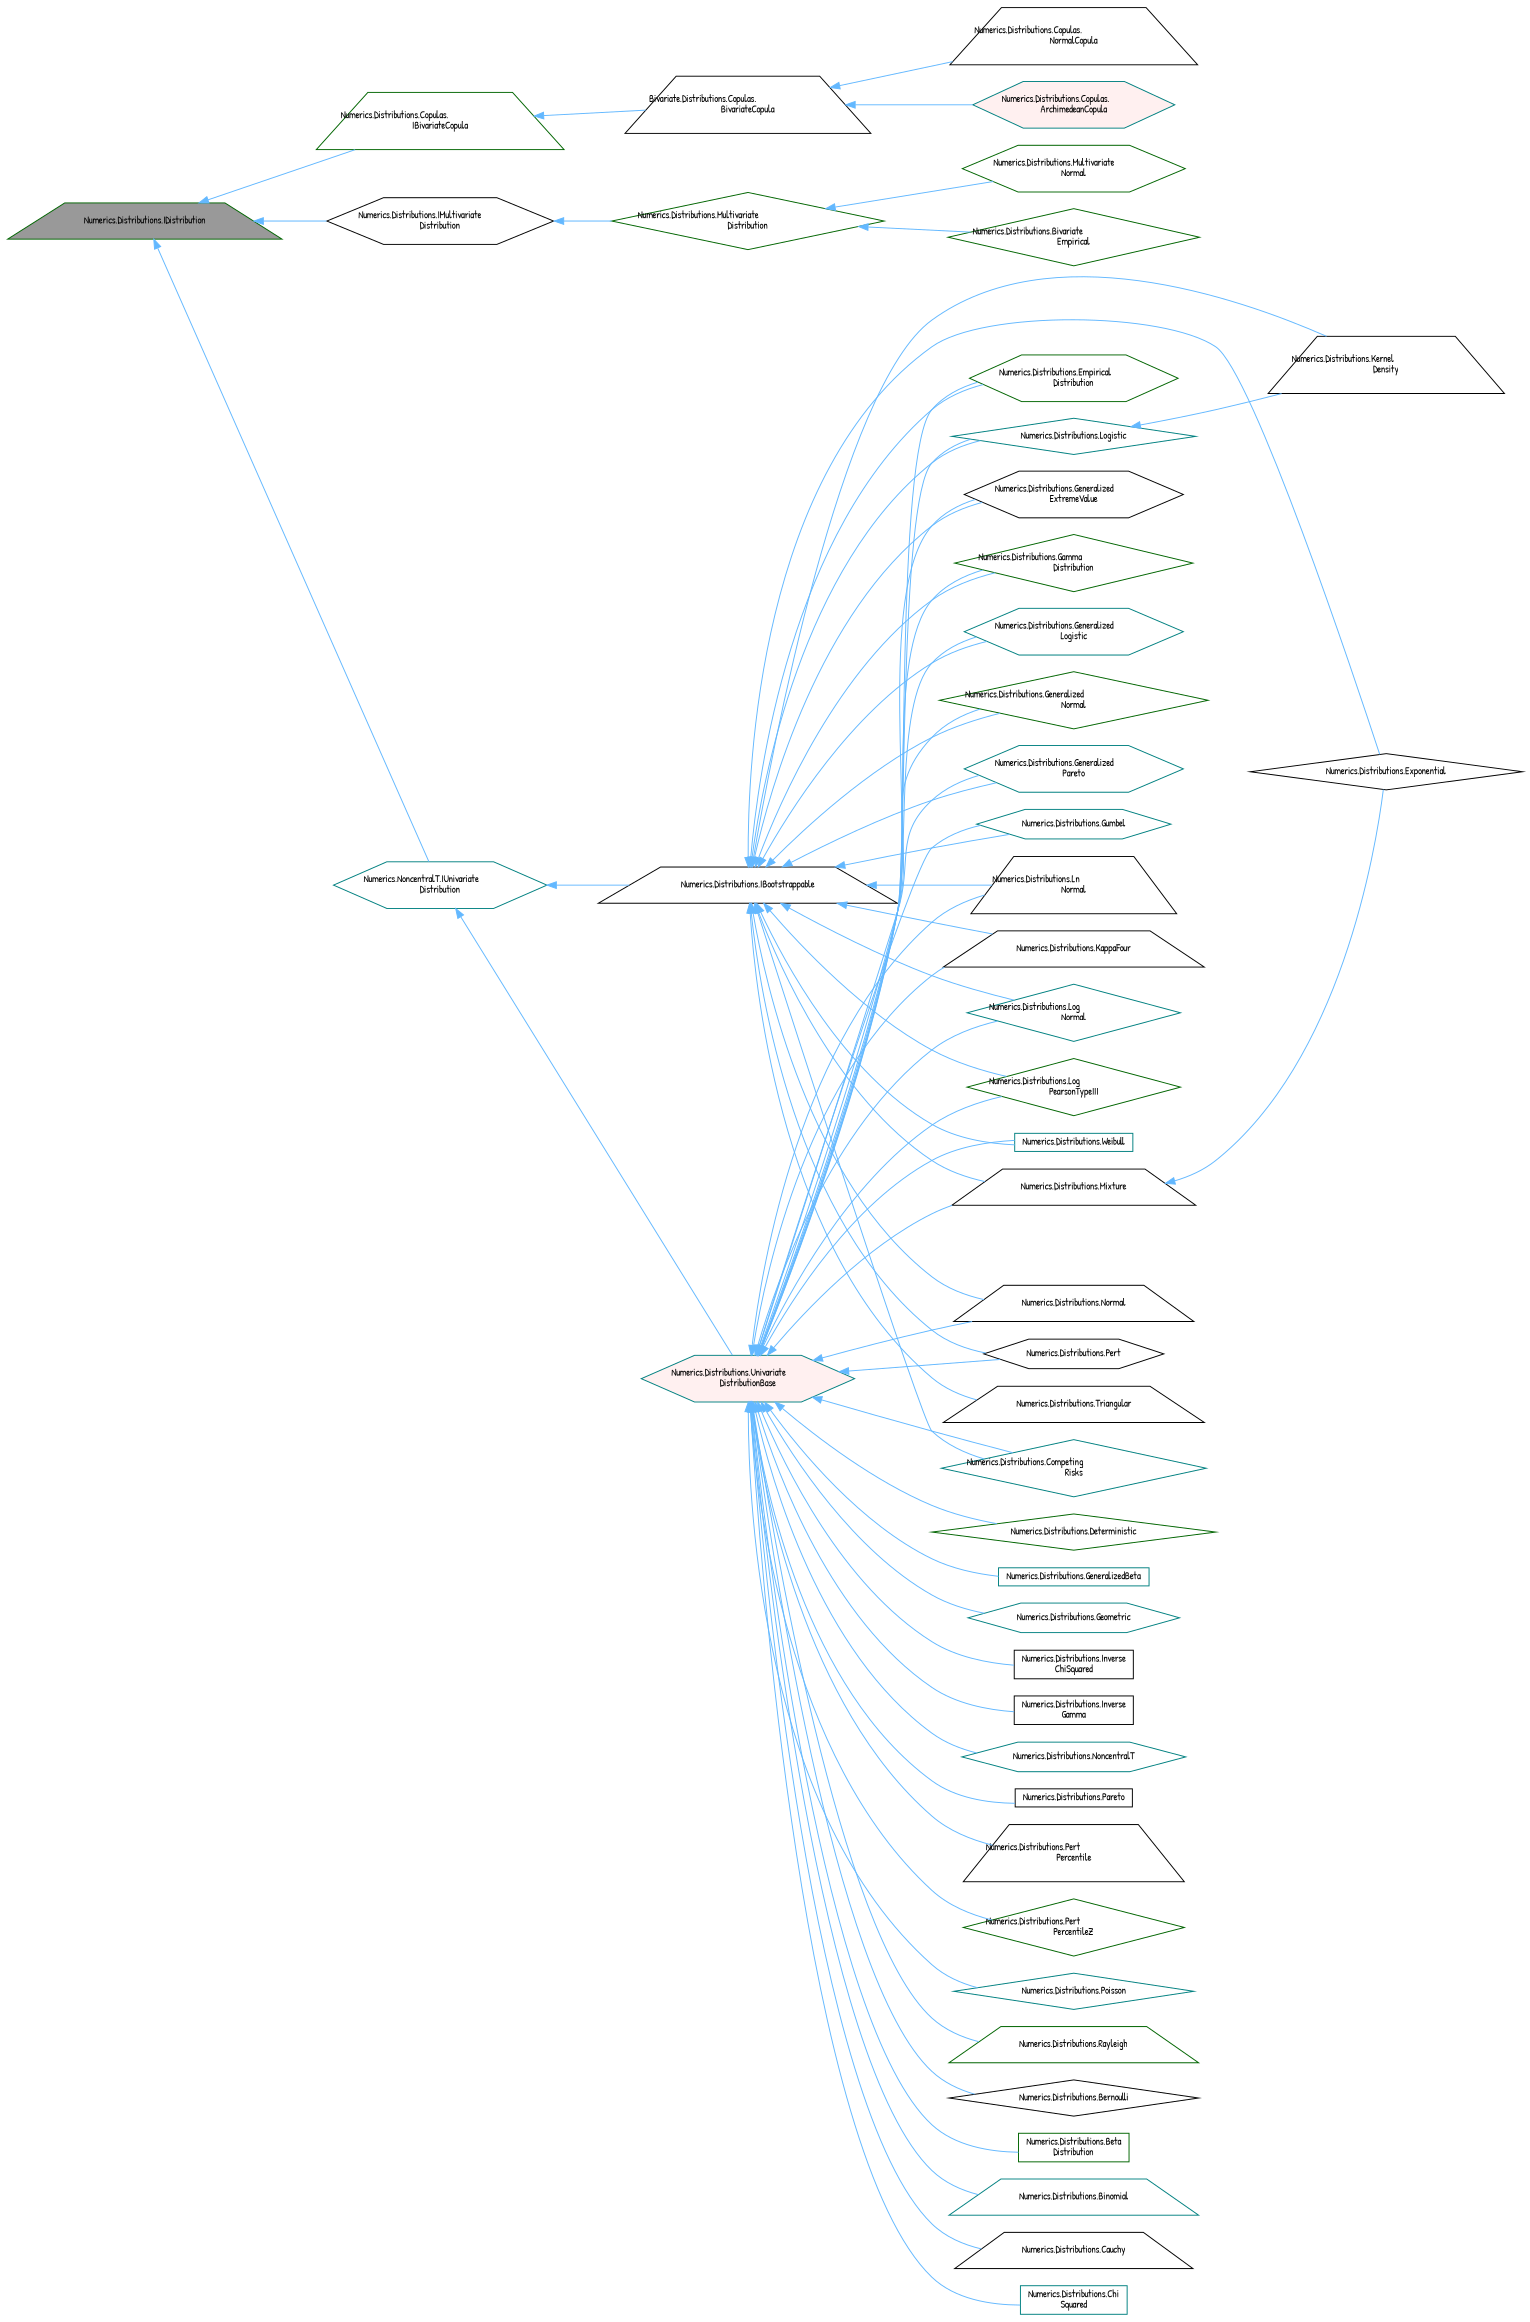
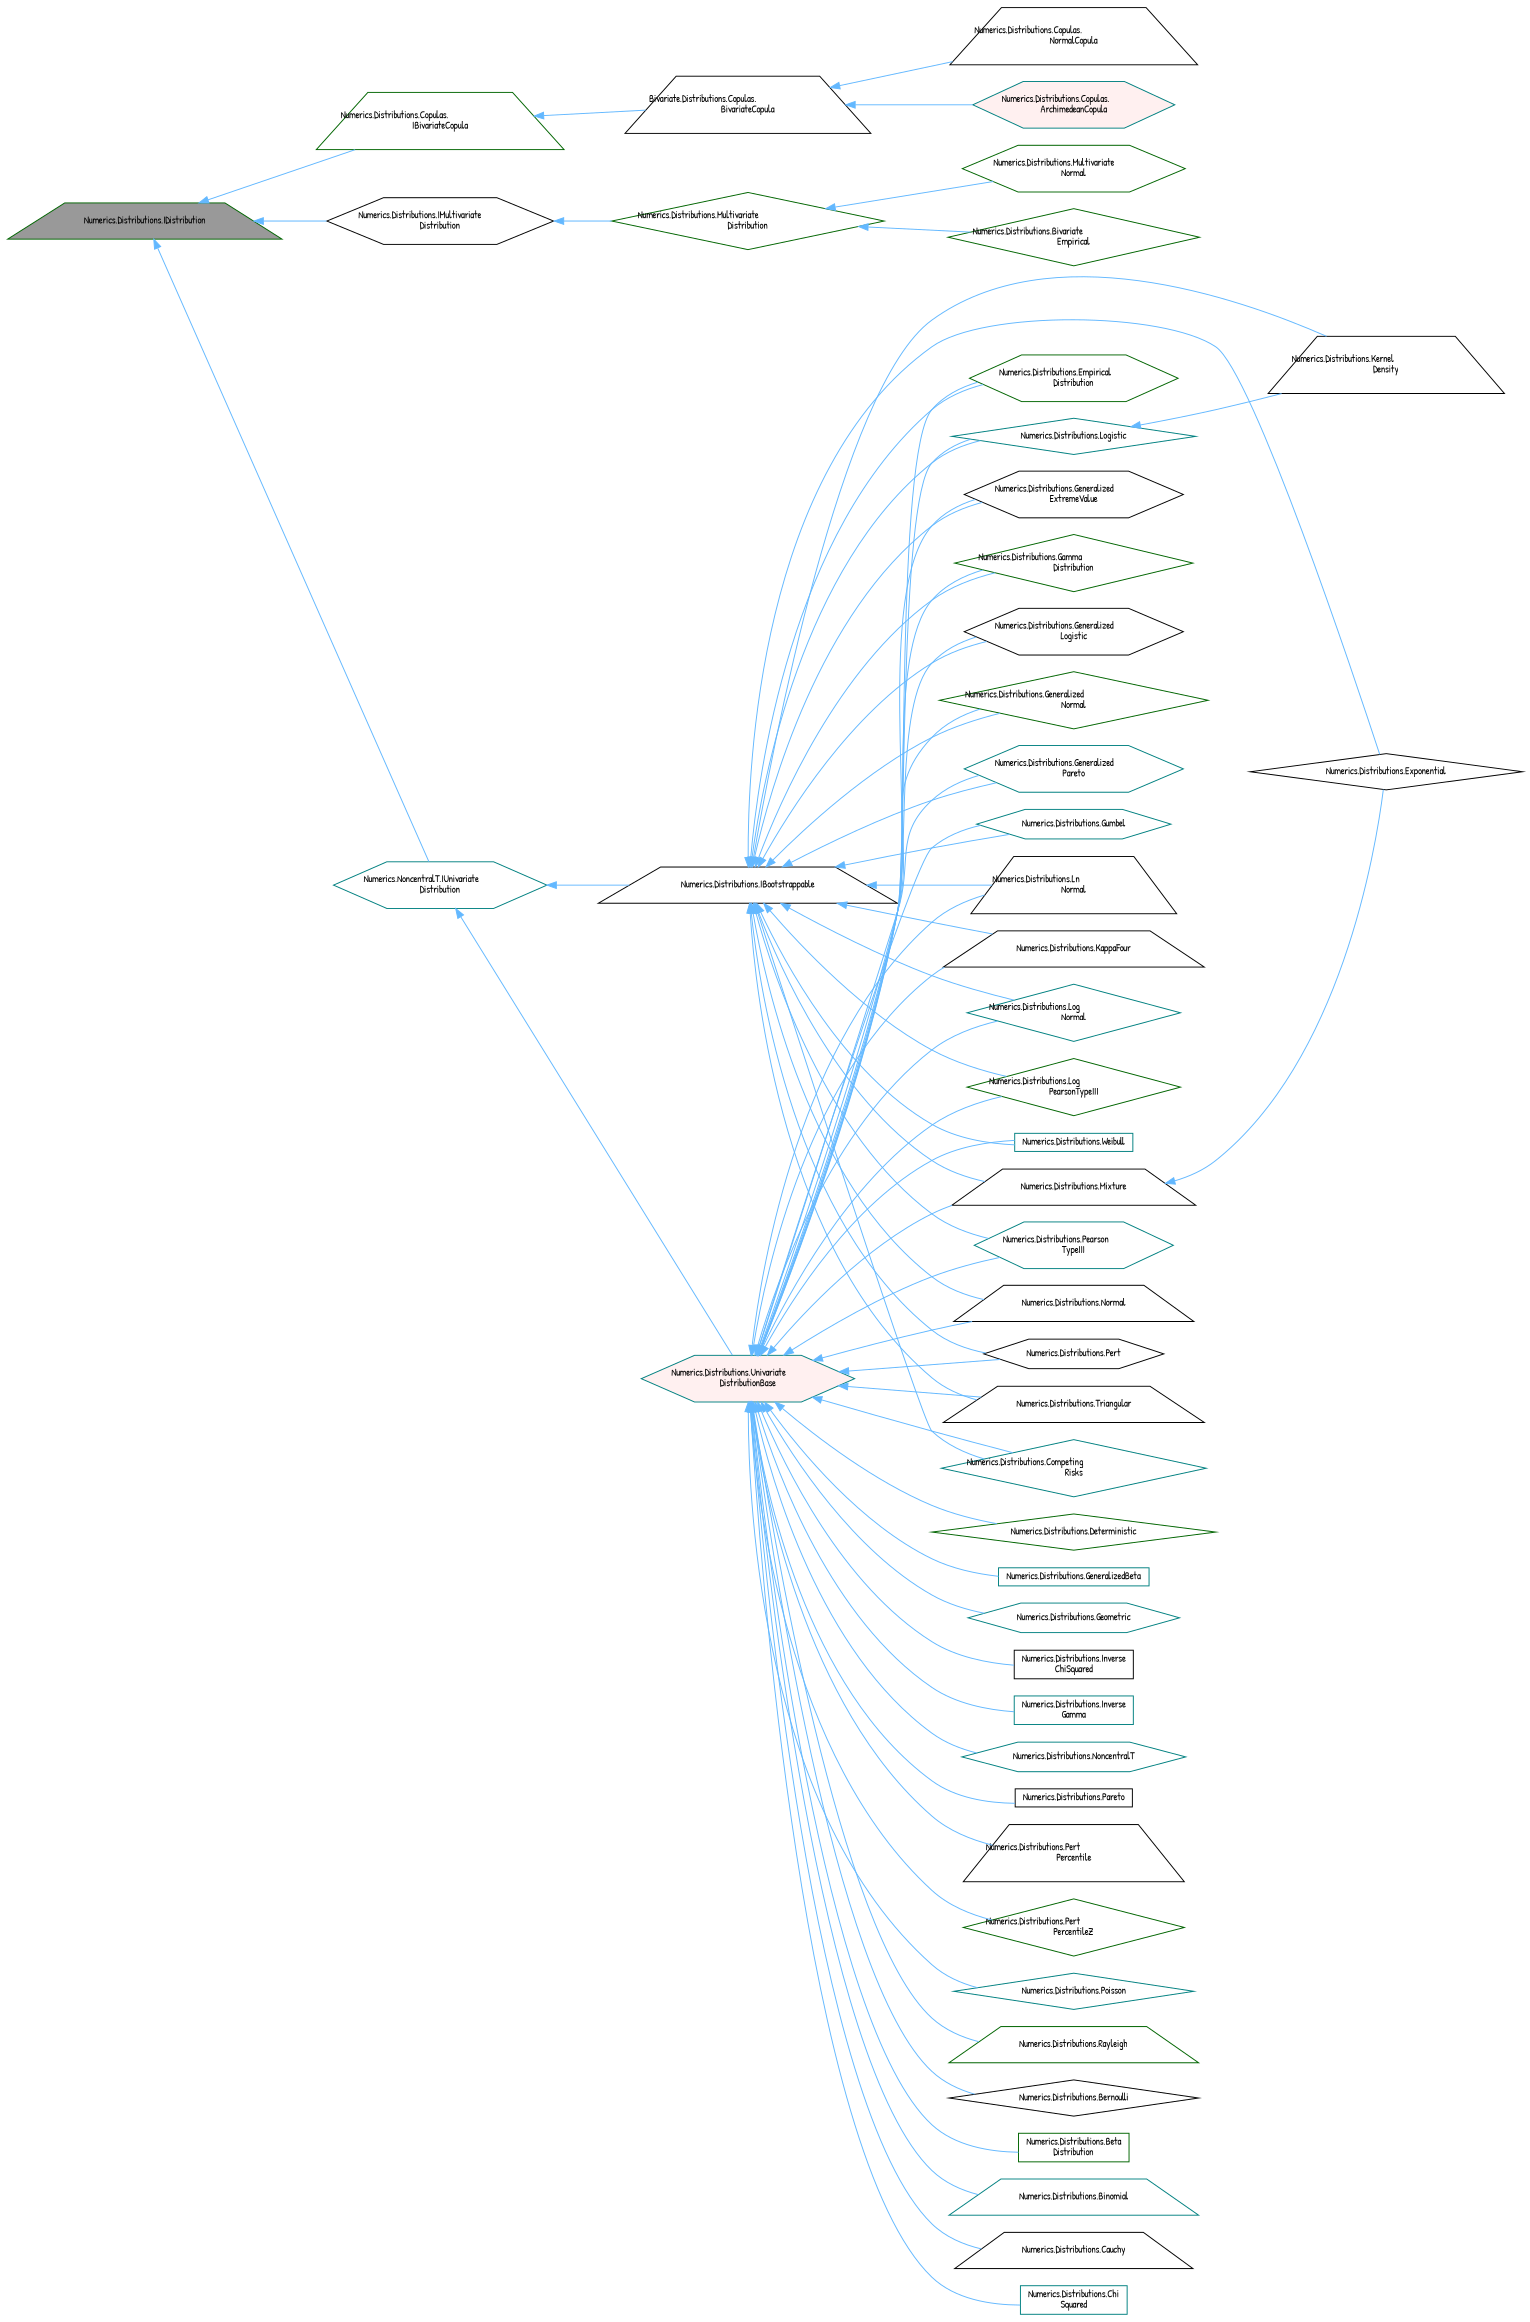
(1074, 632) -> (1074, 632)
none -> (1074, 1245)
none -> (908, 1391)
(1074, 1710) -> (1074, 1710)
